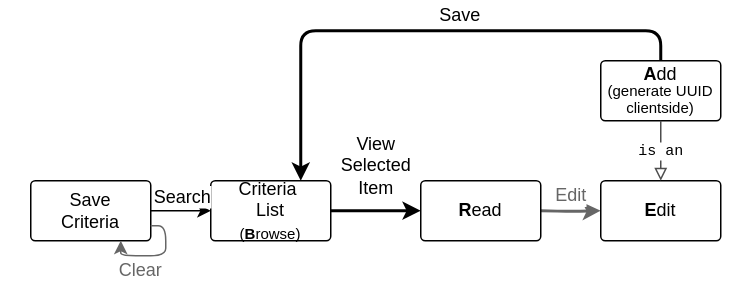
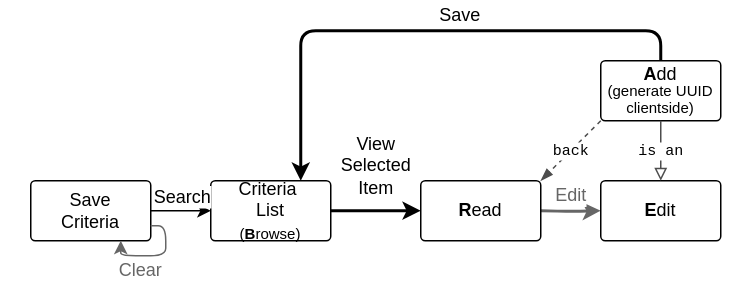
none -> (575, 146)
